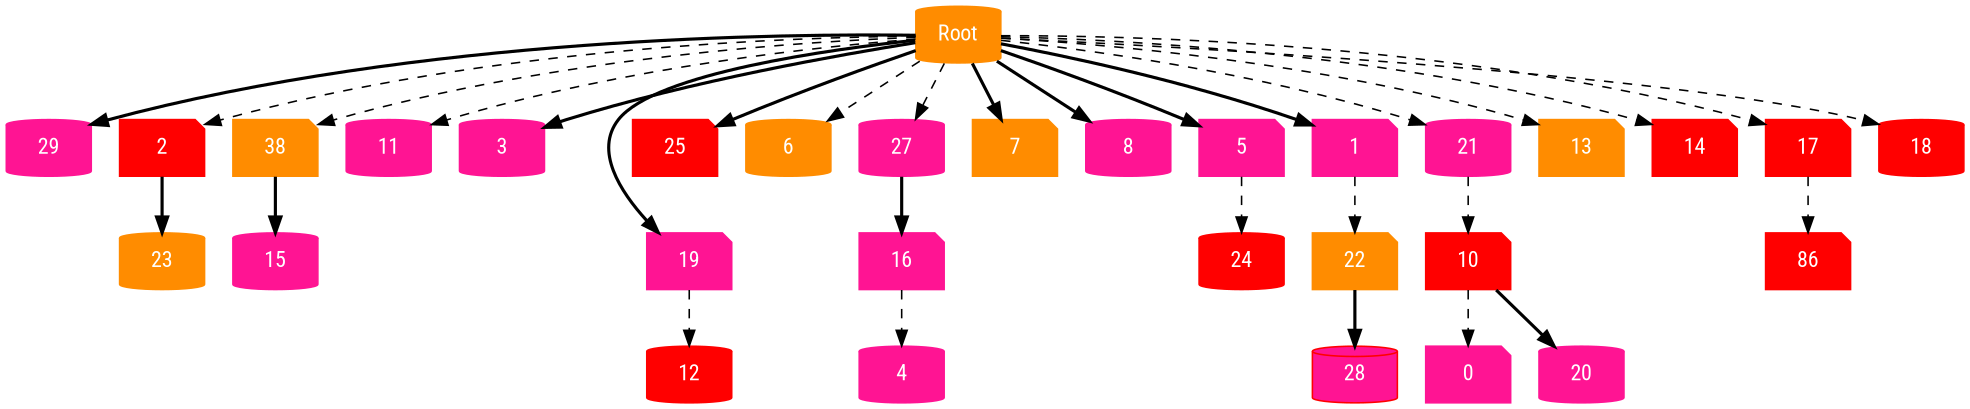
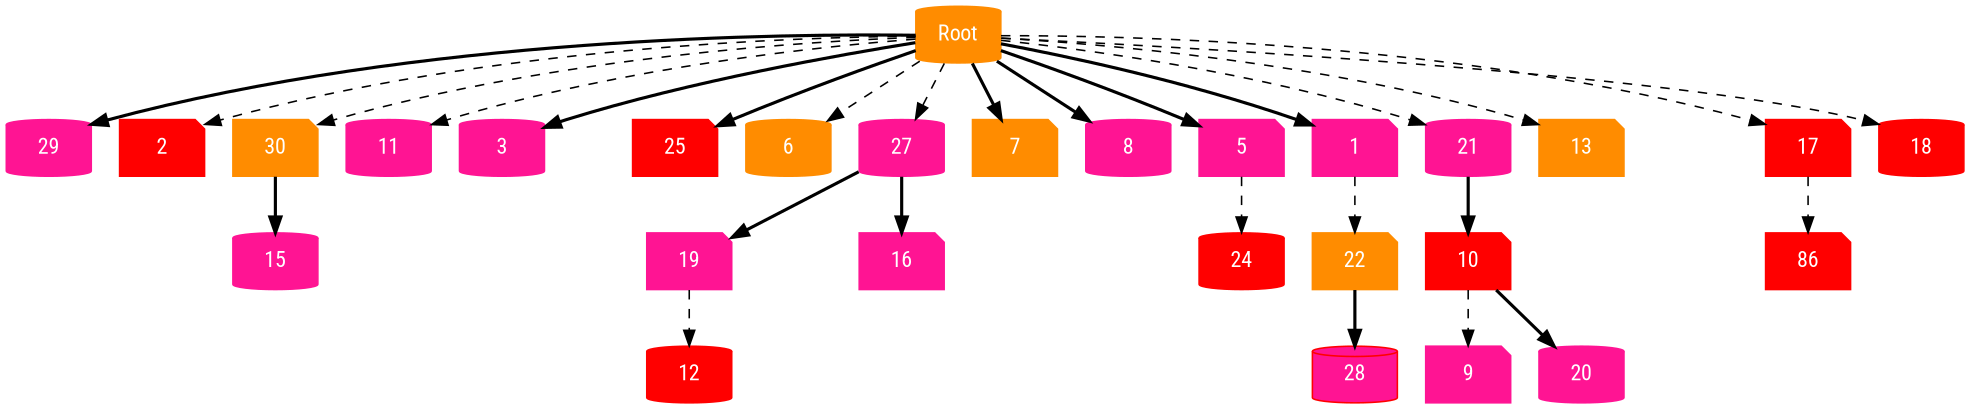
(621, 118) -> (802, 201)
(275, 148) -> (275, 148)
(1695, 148) -> none
(1468, 197) -> (1468, 197)
(162, 261) -> none
(902, 375) -> none
(1468, 375) -> (1468, 375)
